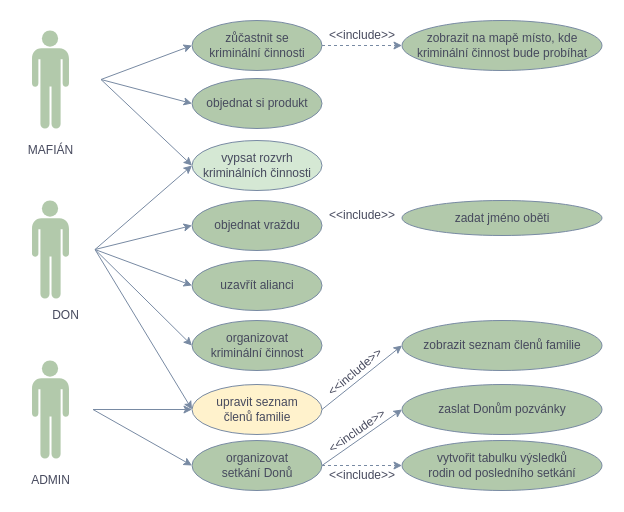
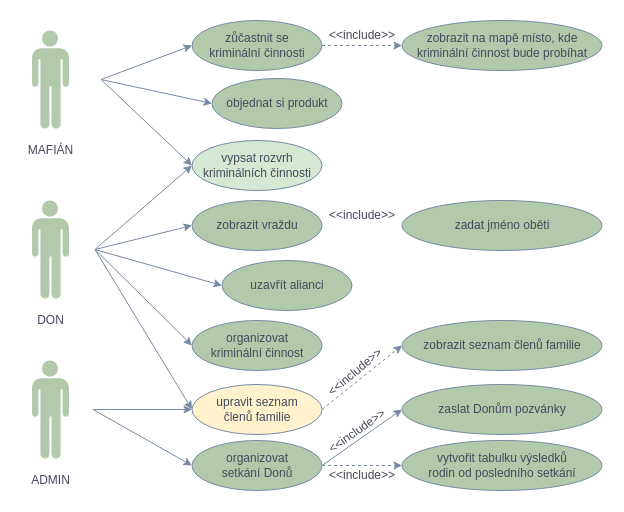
(257, 104) -> (277, 104)
(502, 218) -> (502, 226)
(258, 226) -> (258, 226)
(257, 286) -> (287, 286)
(66, 316) -> (51, 321)
(360, 379) -> (360, 379)
